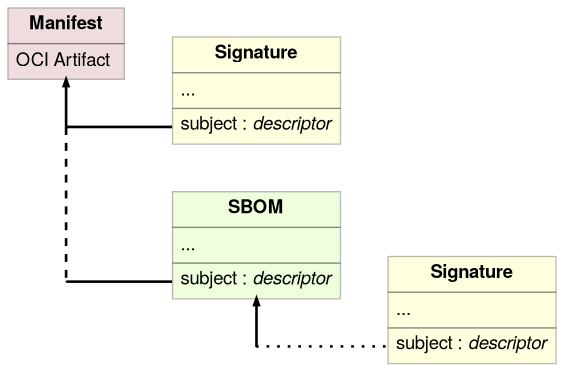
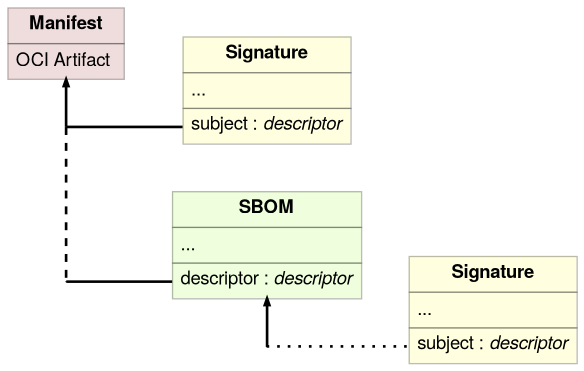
(217, 279) -> (227, 279)
